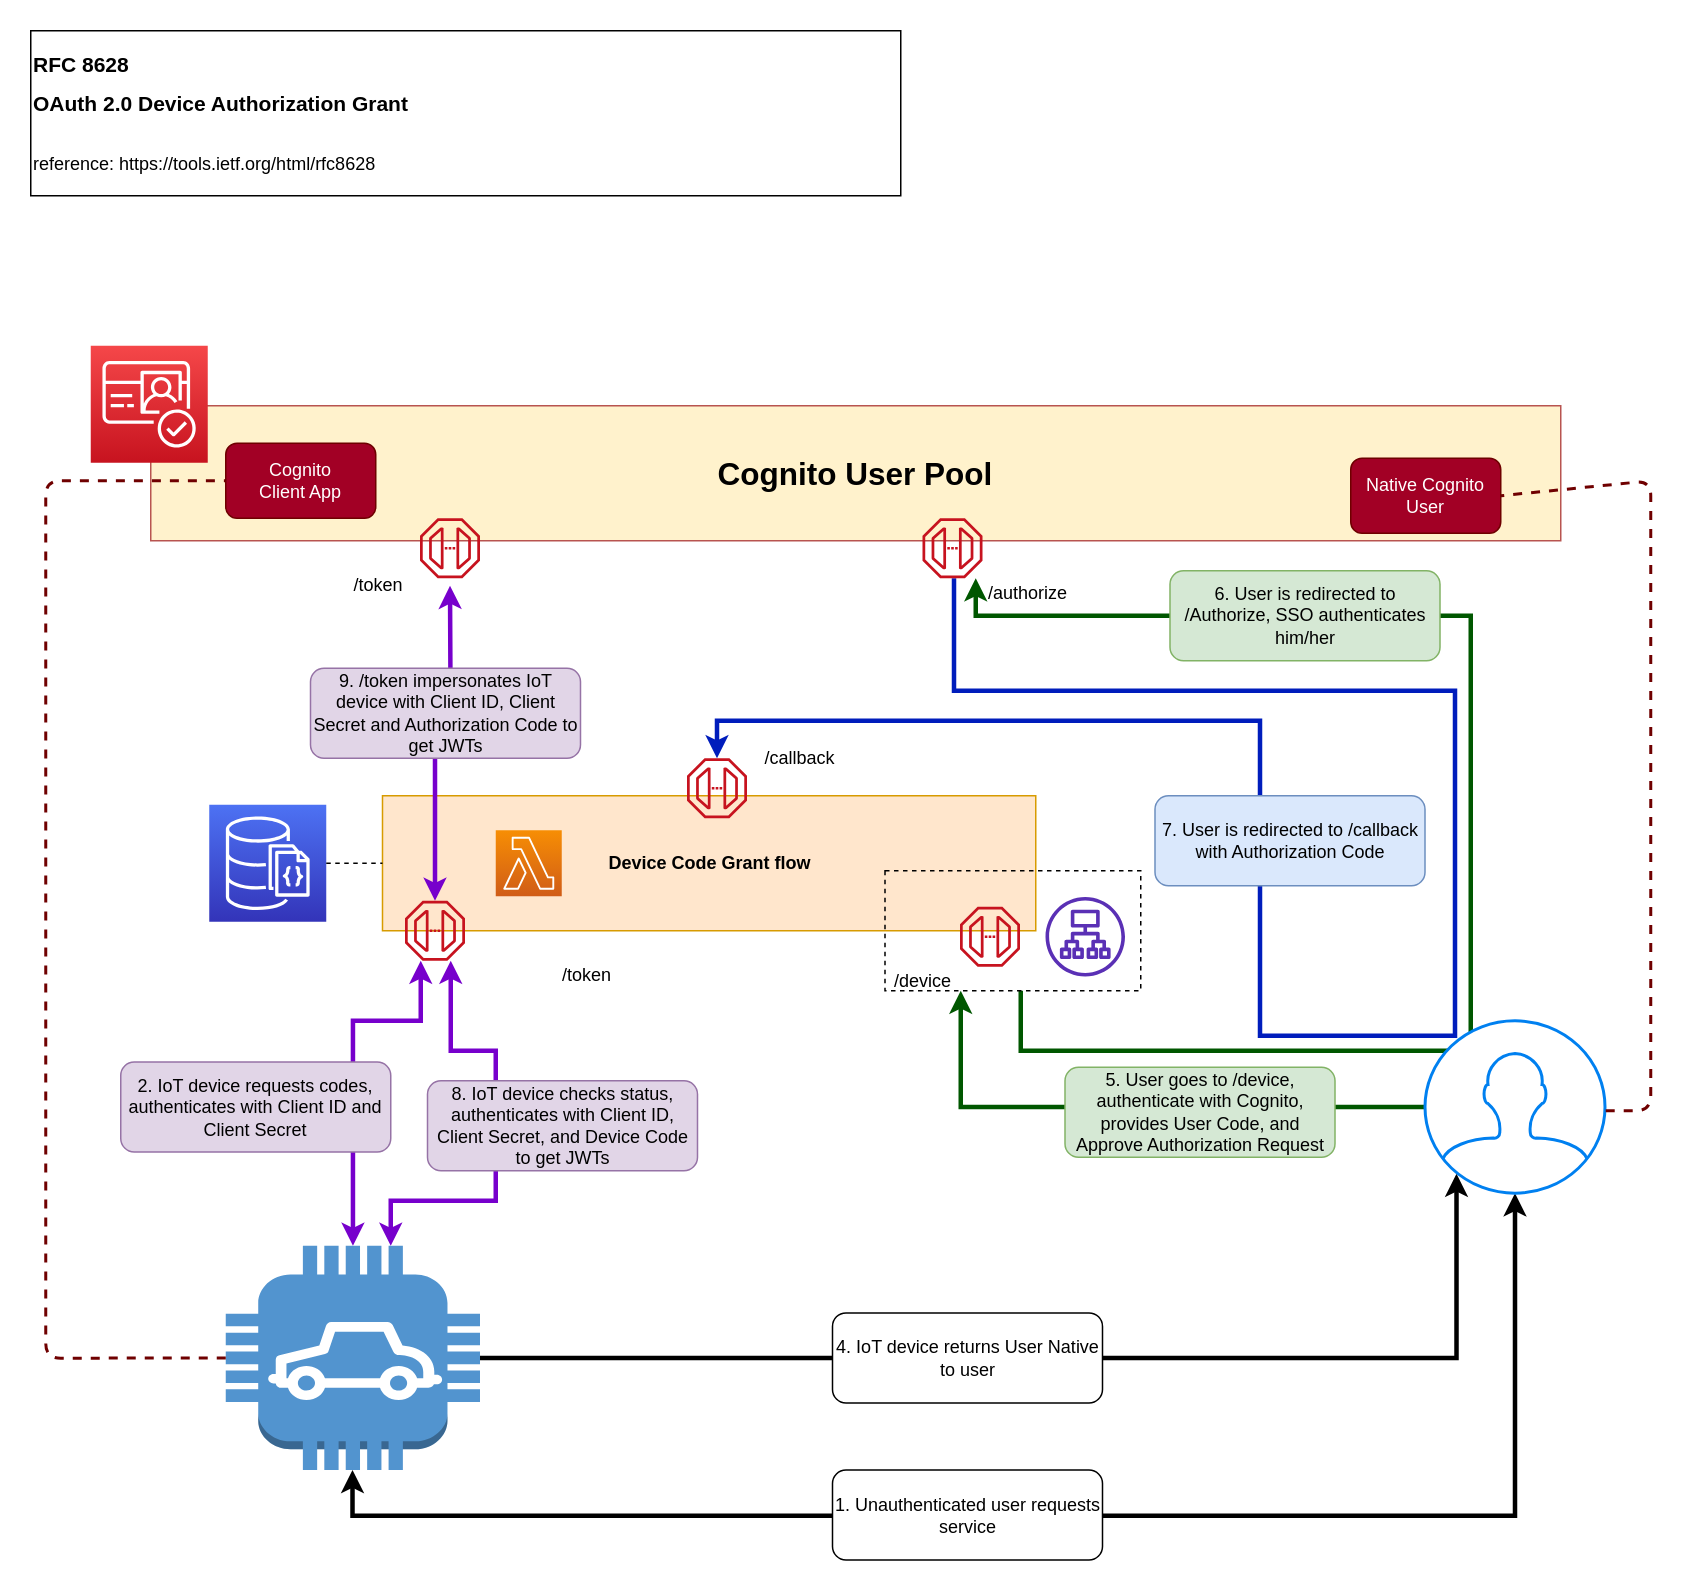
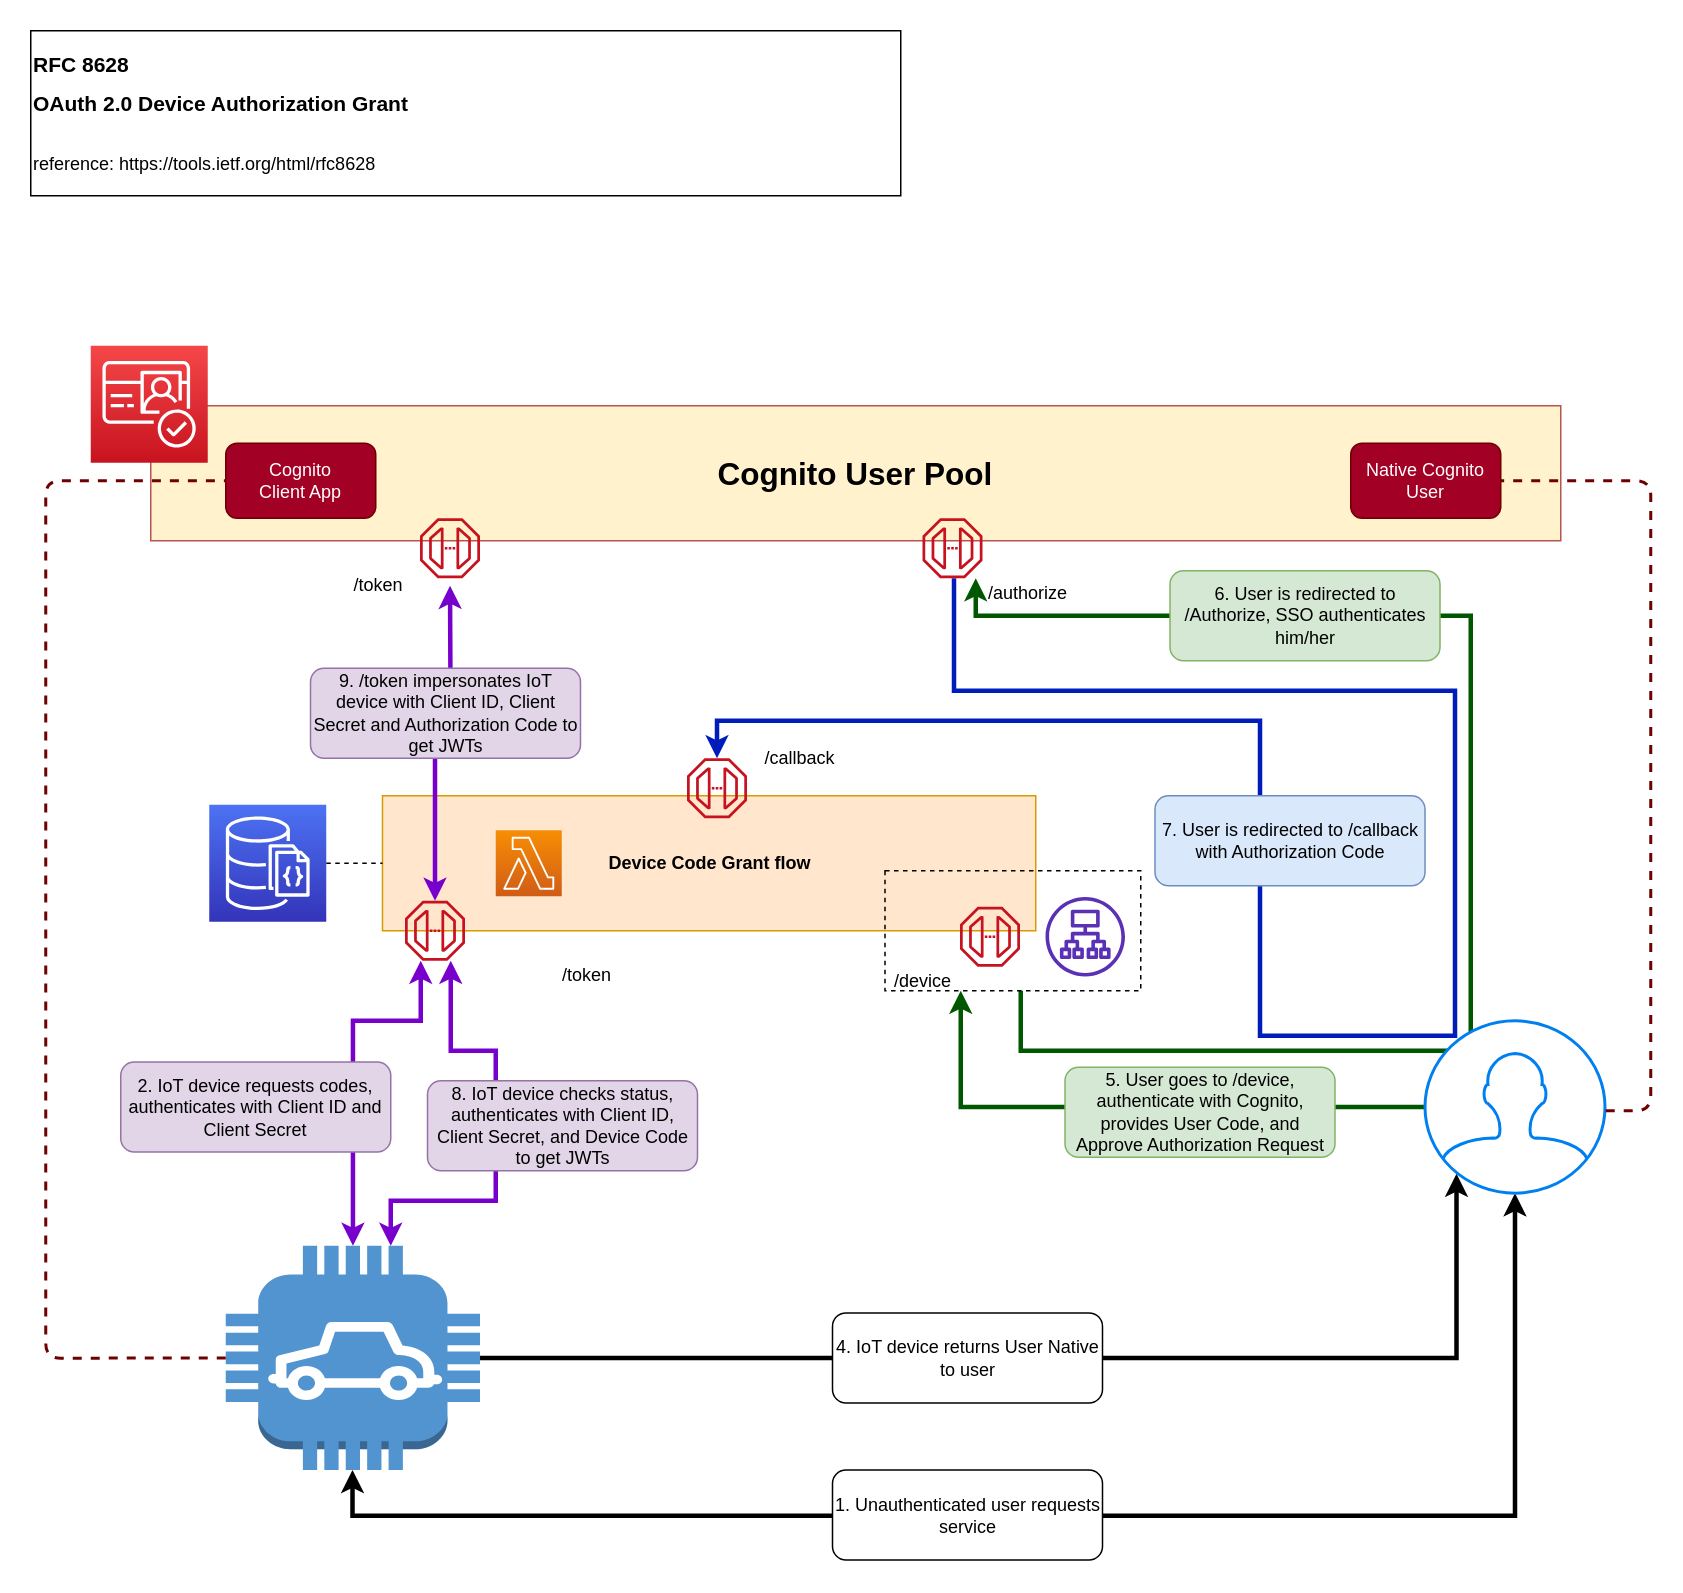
(1426, 496) -> (1426, 481)
